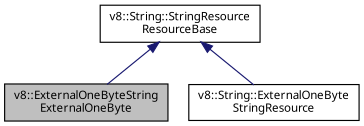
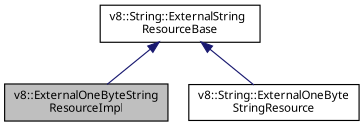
(180, 24) -> (180, 24)
(86, 103) -> (86, 103)
